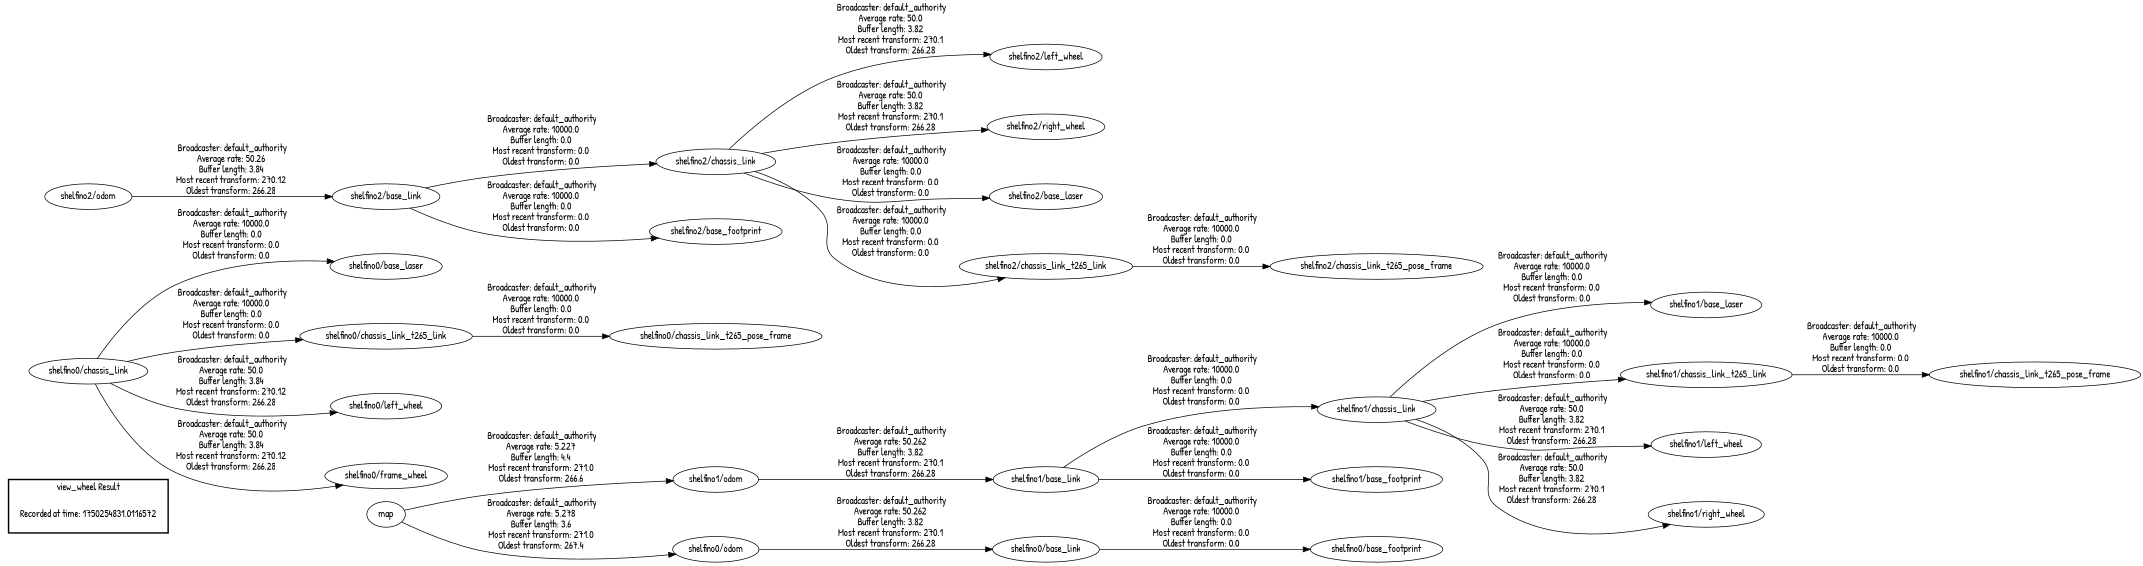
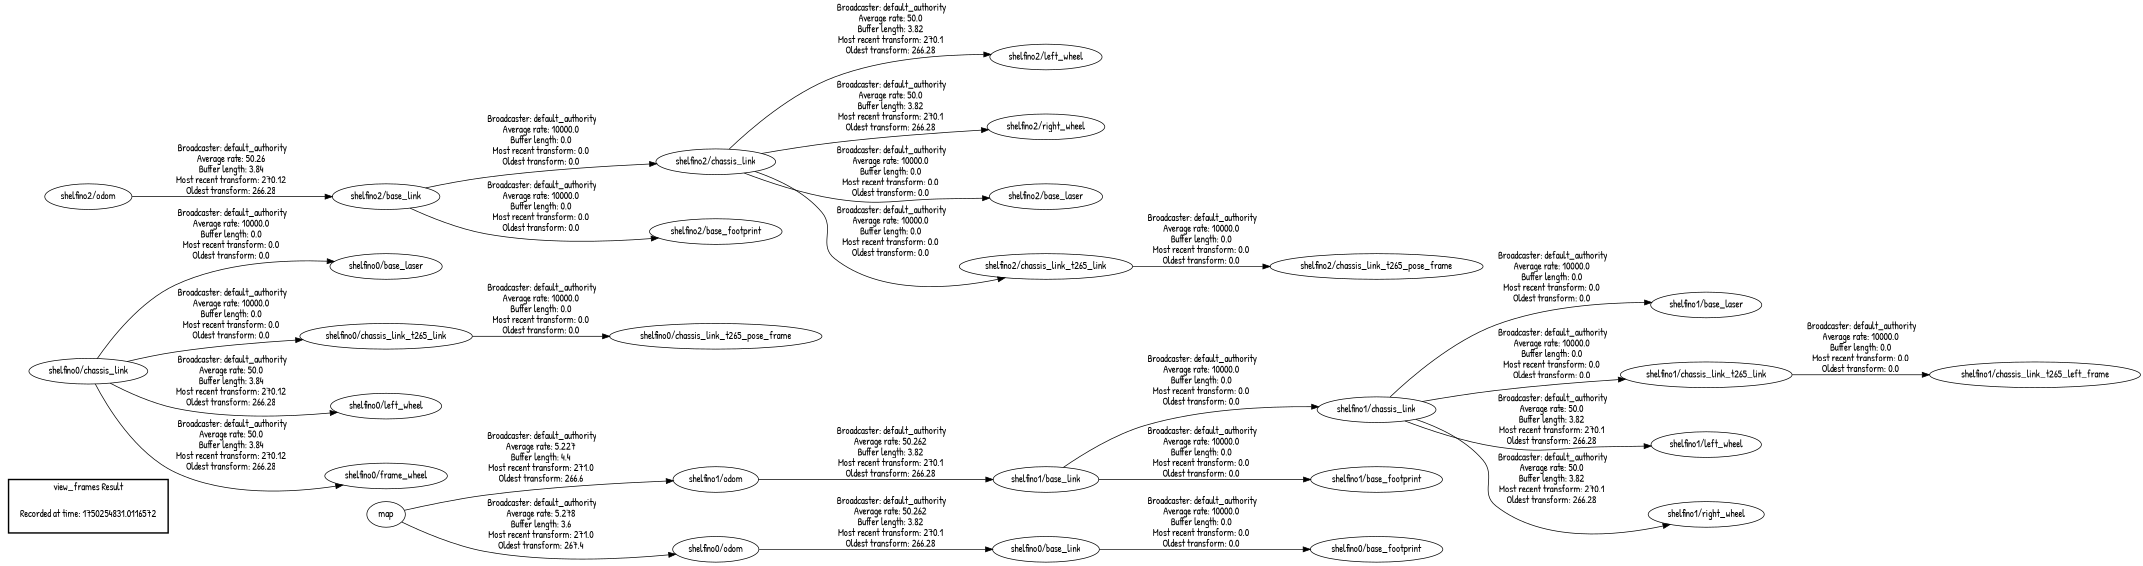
(2035, 375) -> (2035, 375)
(88, 488) -> (88, 488)
